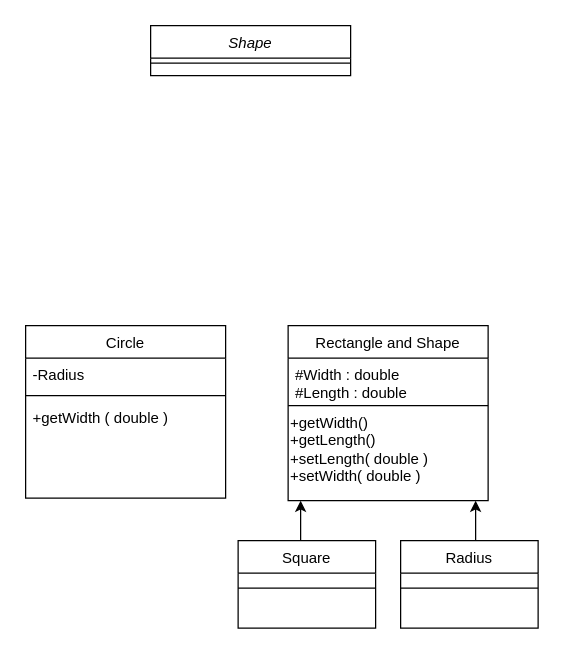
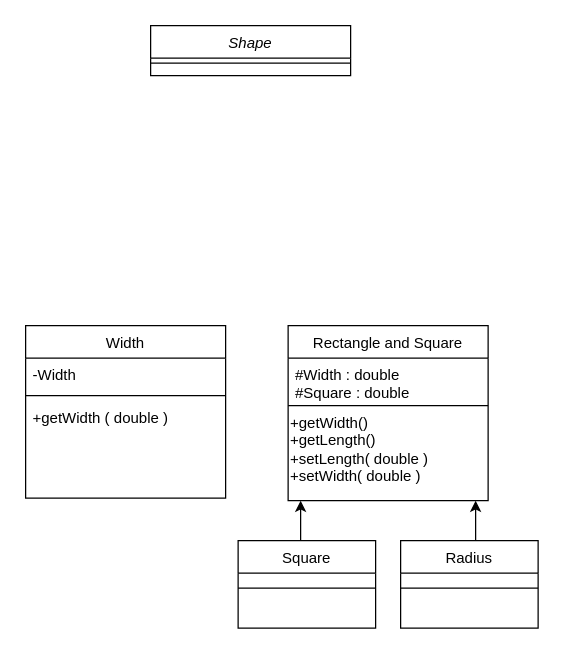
(125, 343) -> (125, 343)
(388, 343) -> (388, 343)
(60, 375) -> (56, 375)
(348, 375) -> (348, 375)
